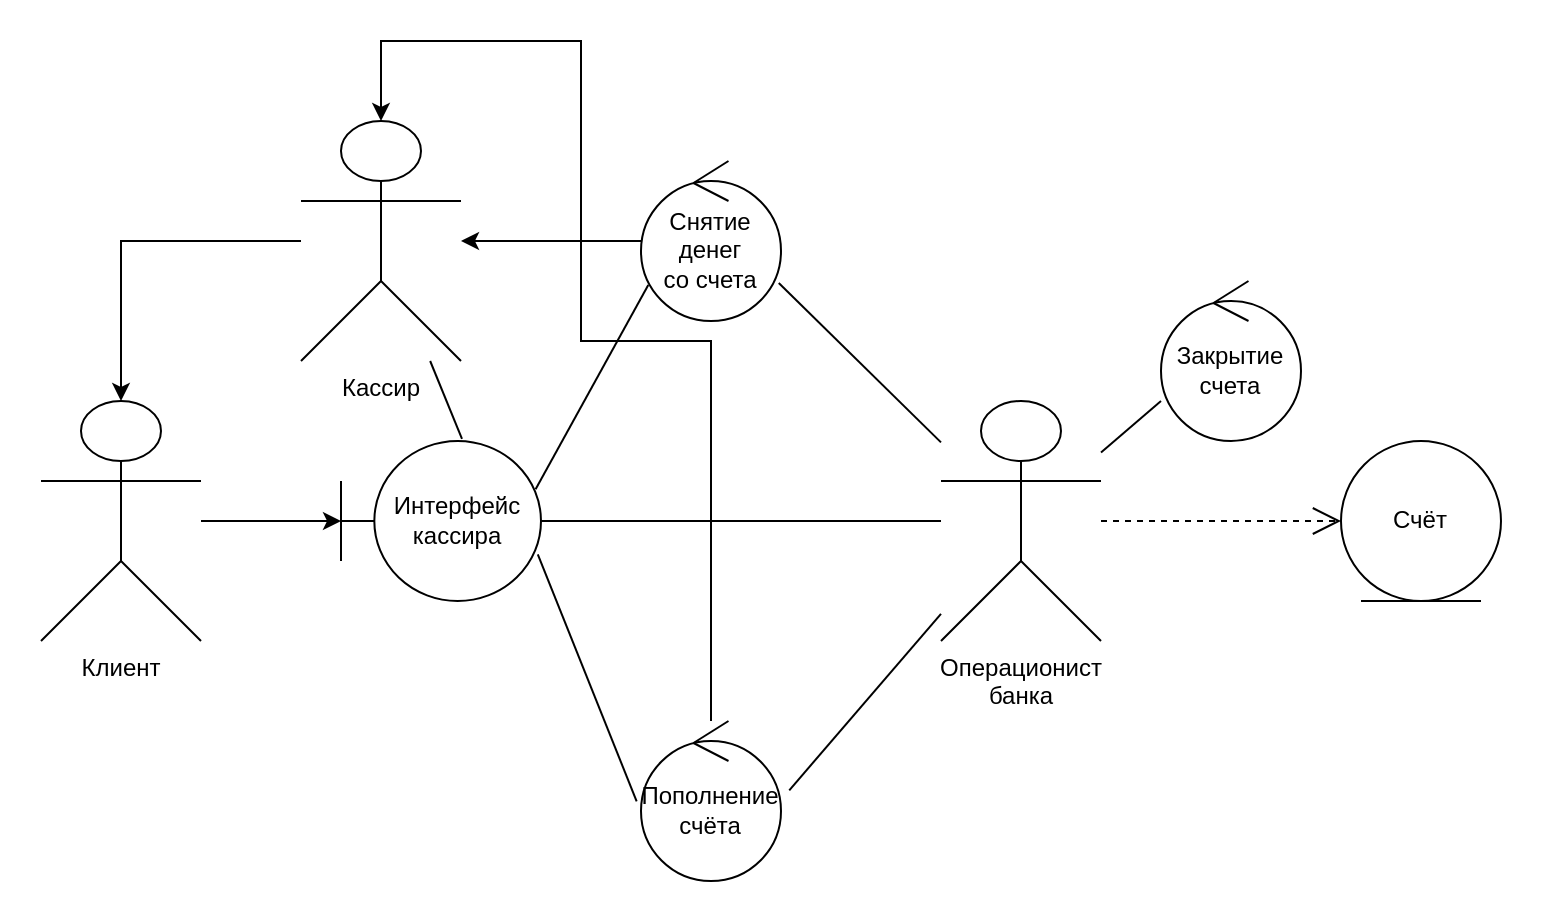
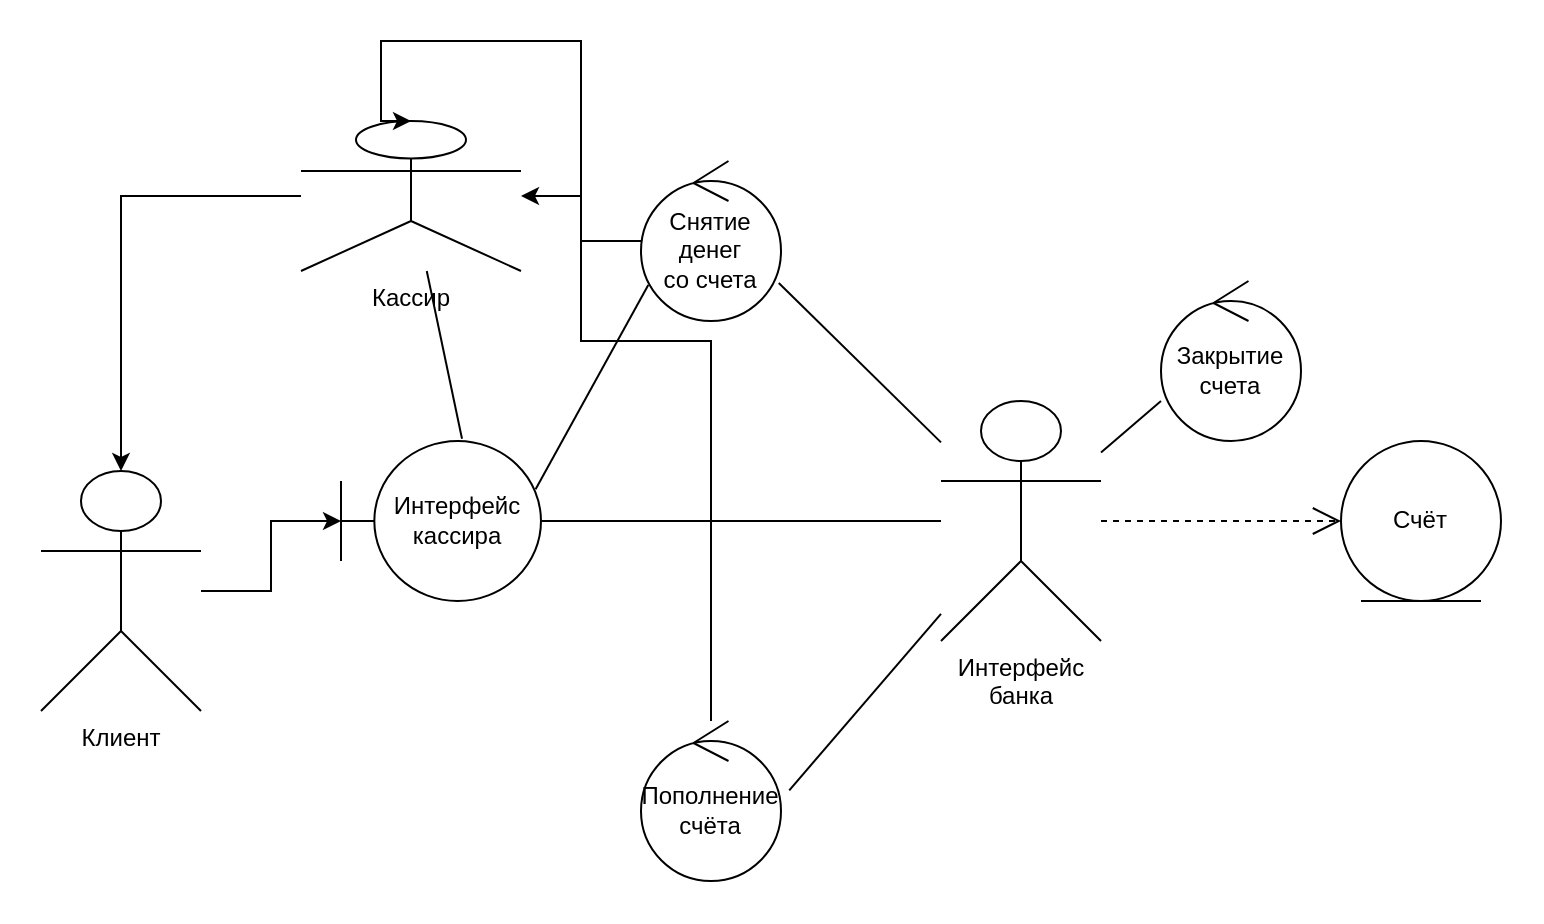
(381, 241) -> (411, 196)
(121, 521) -> (121, 591)
(587, 677) -> none
(1022, 684) -> (1022, 684)
